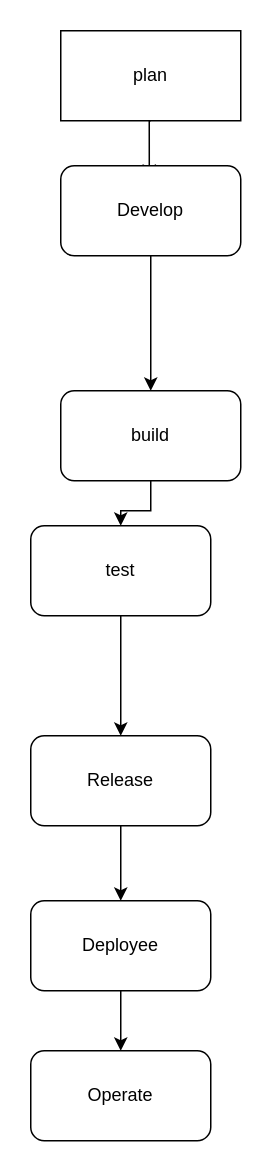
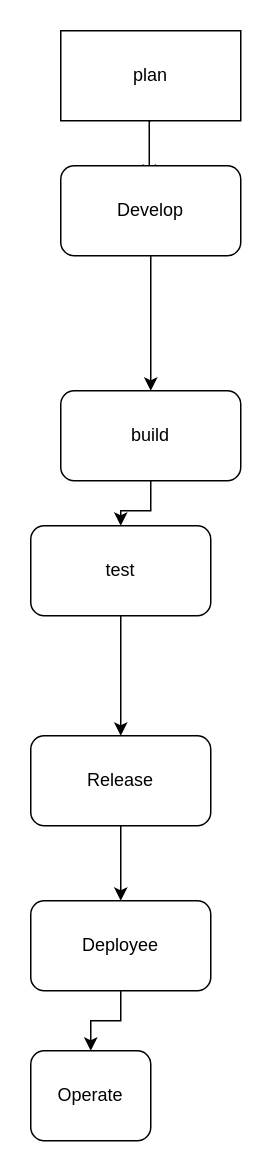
(121, 1096) -> (91, 1096)
